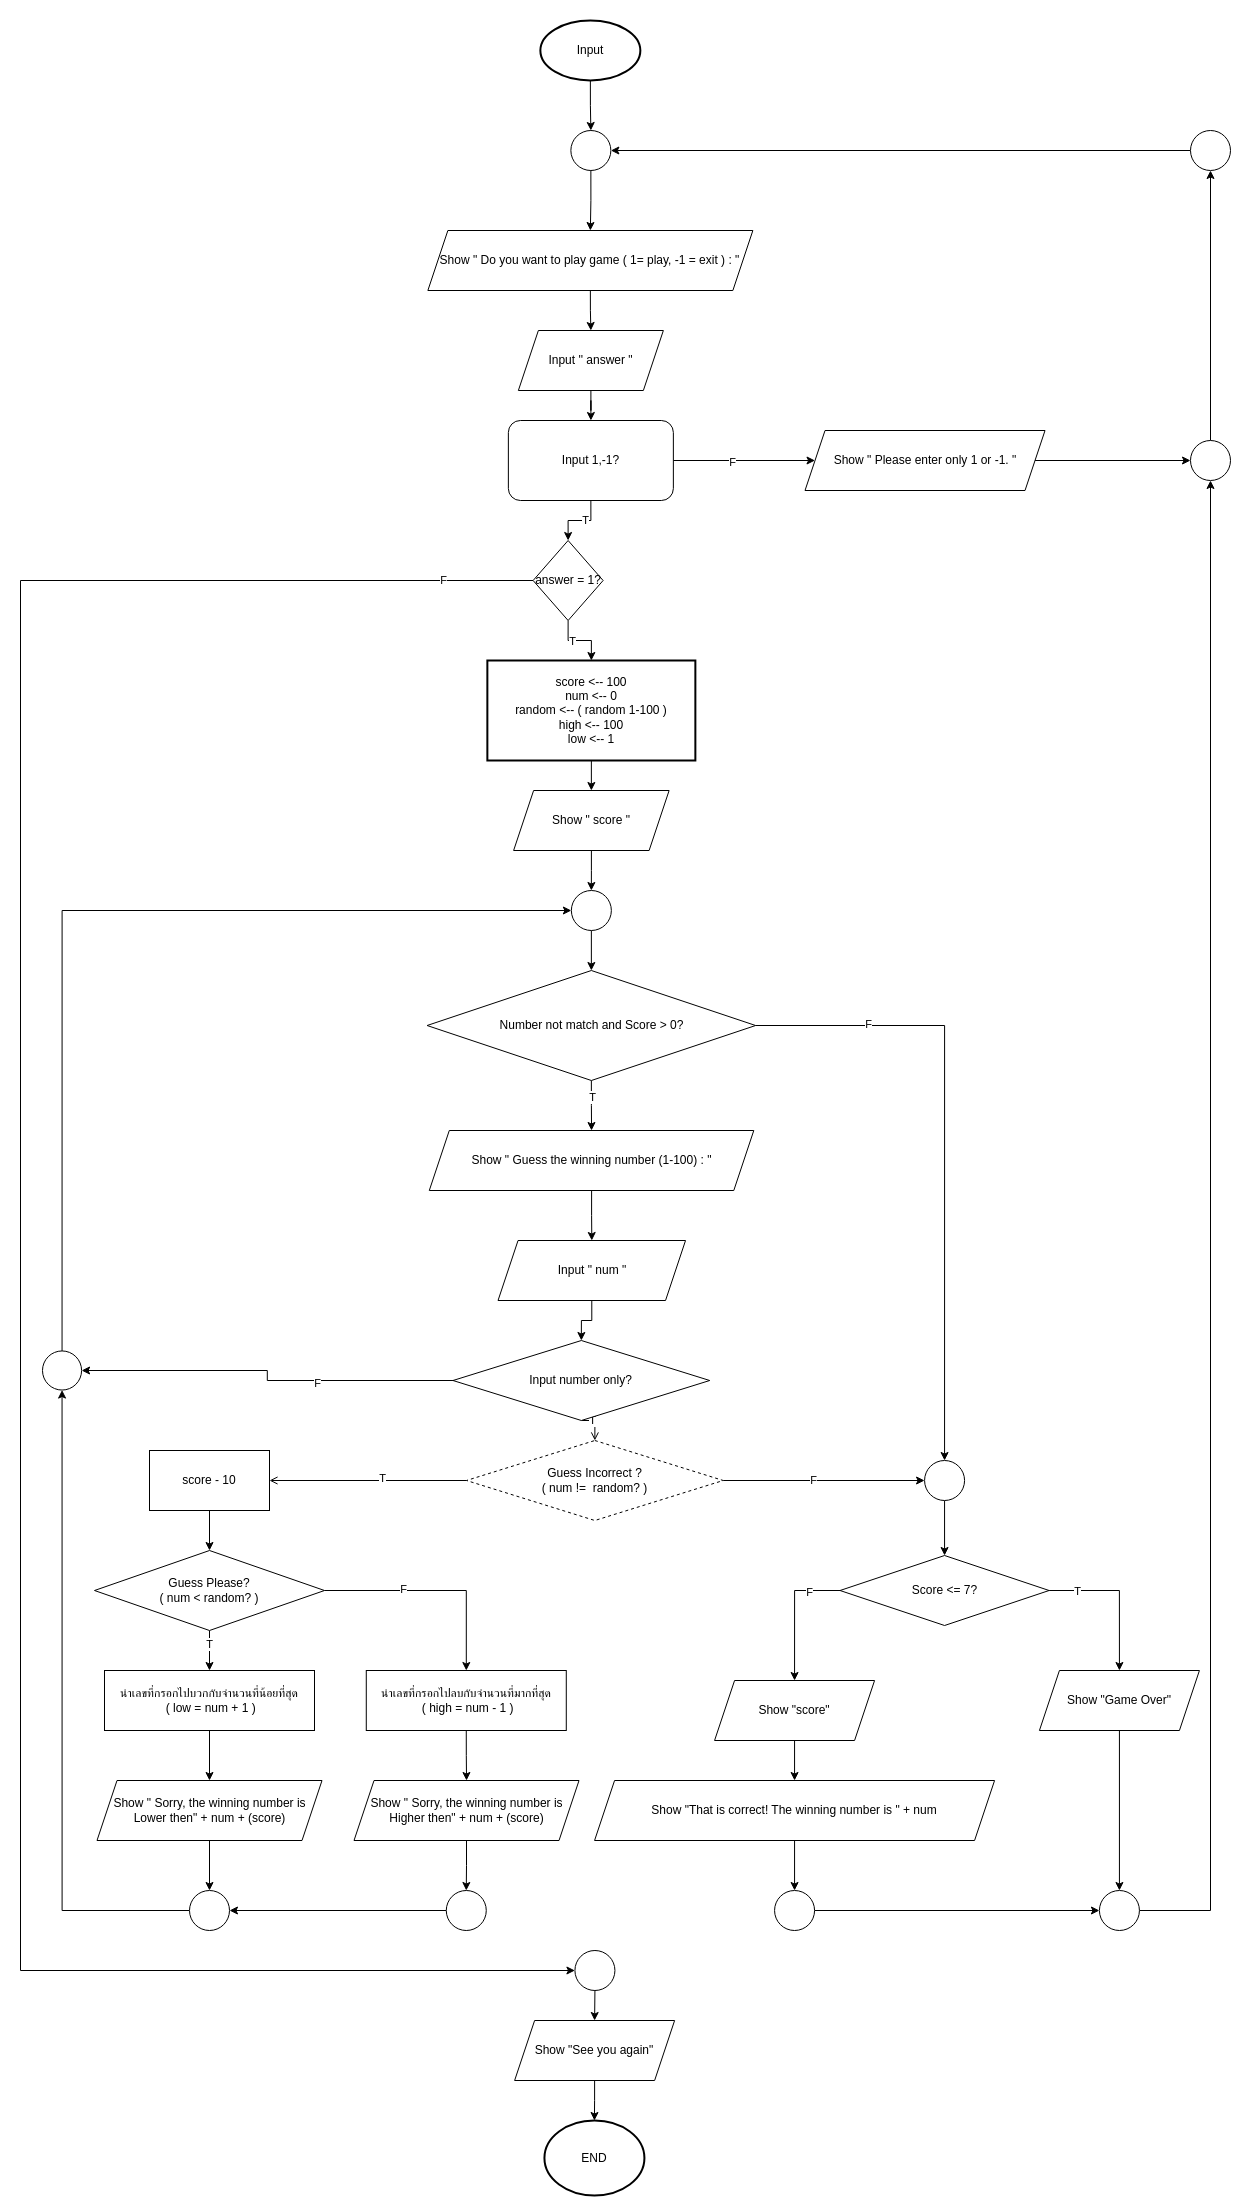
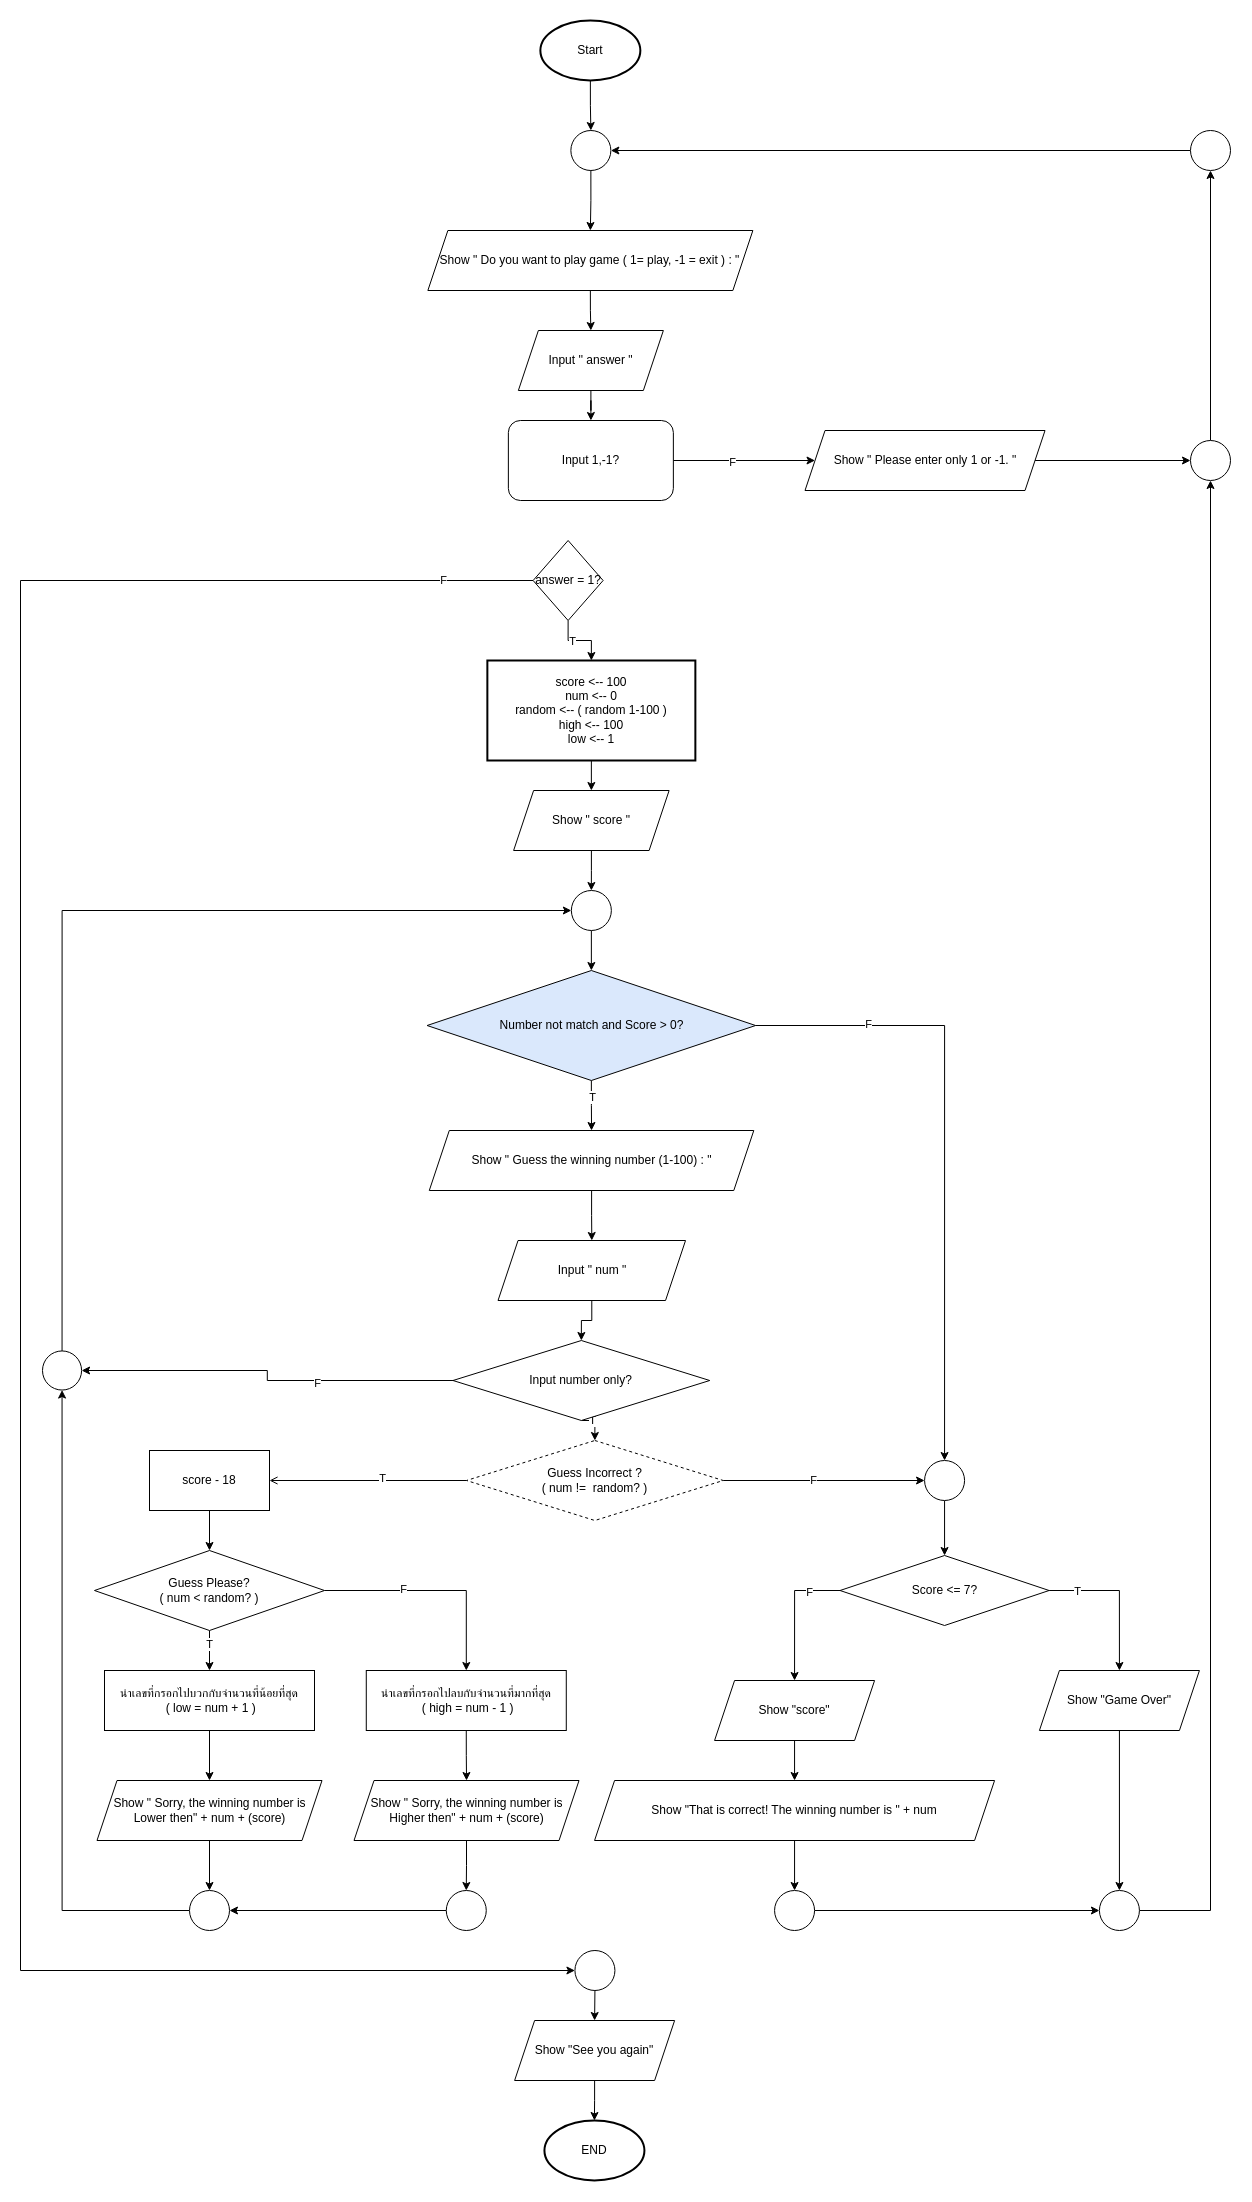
(591, 51) -> (591, 51)
(584, 521) -> none
(591, 1026) -> (591, 1026)
(595, 1434) -> (595, 1432)
(210, 1481) -> (210, 1481)
(594, 2158) -> (594, 2151)
